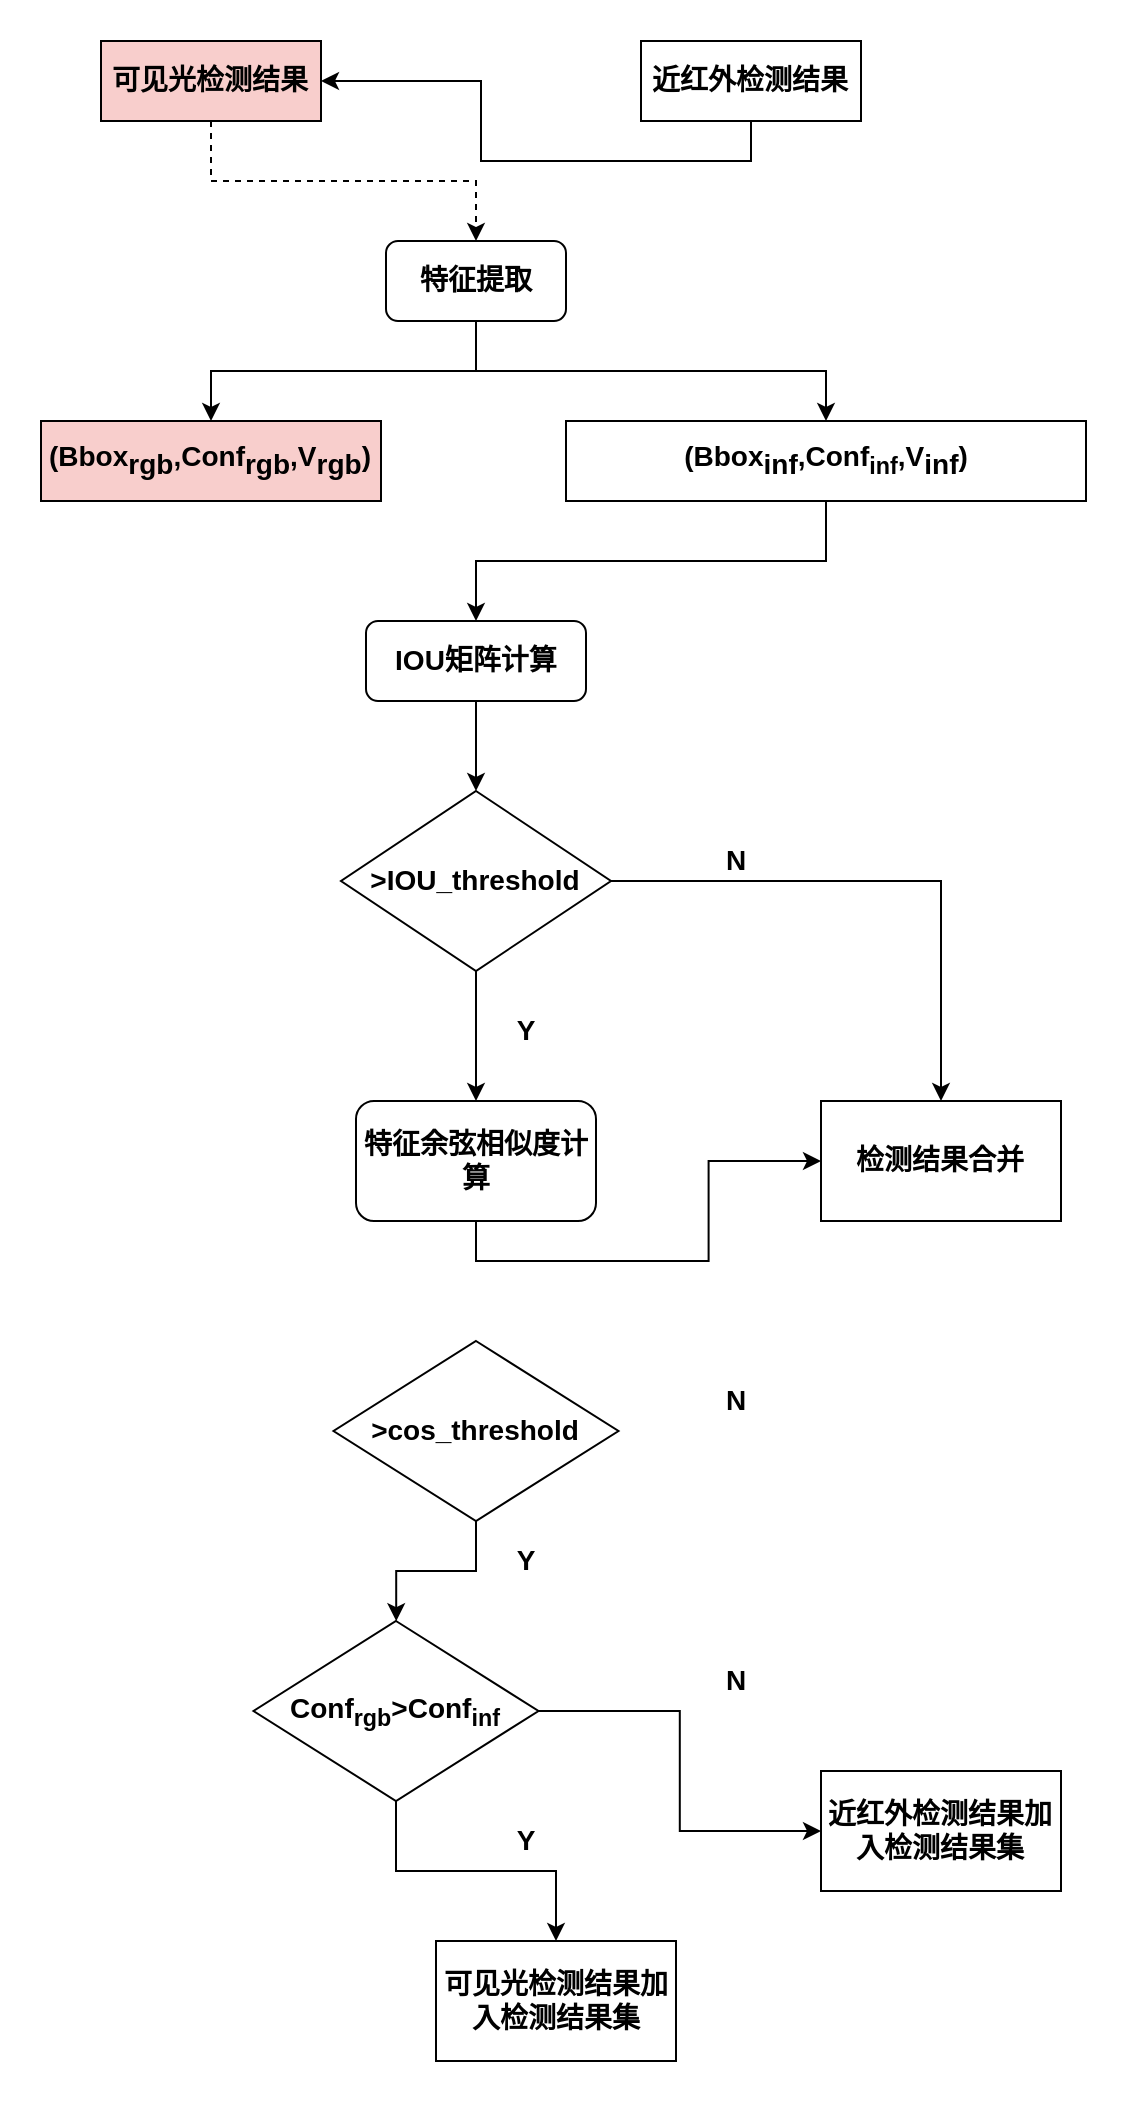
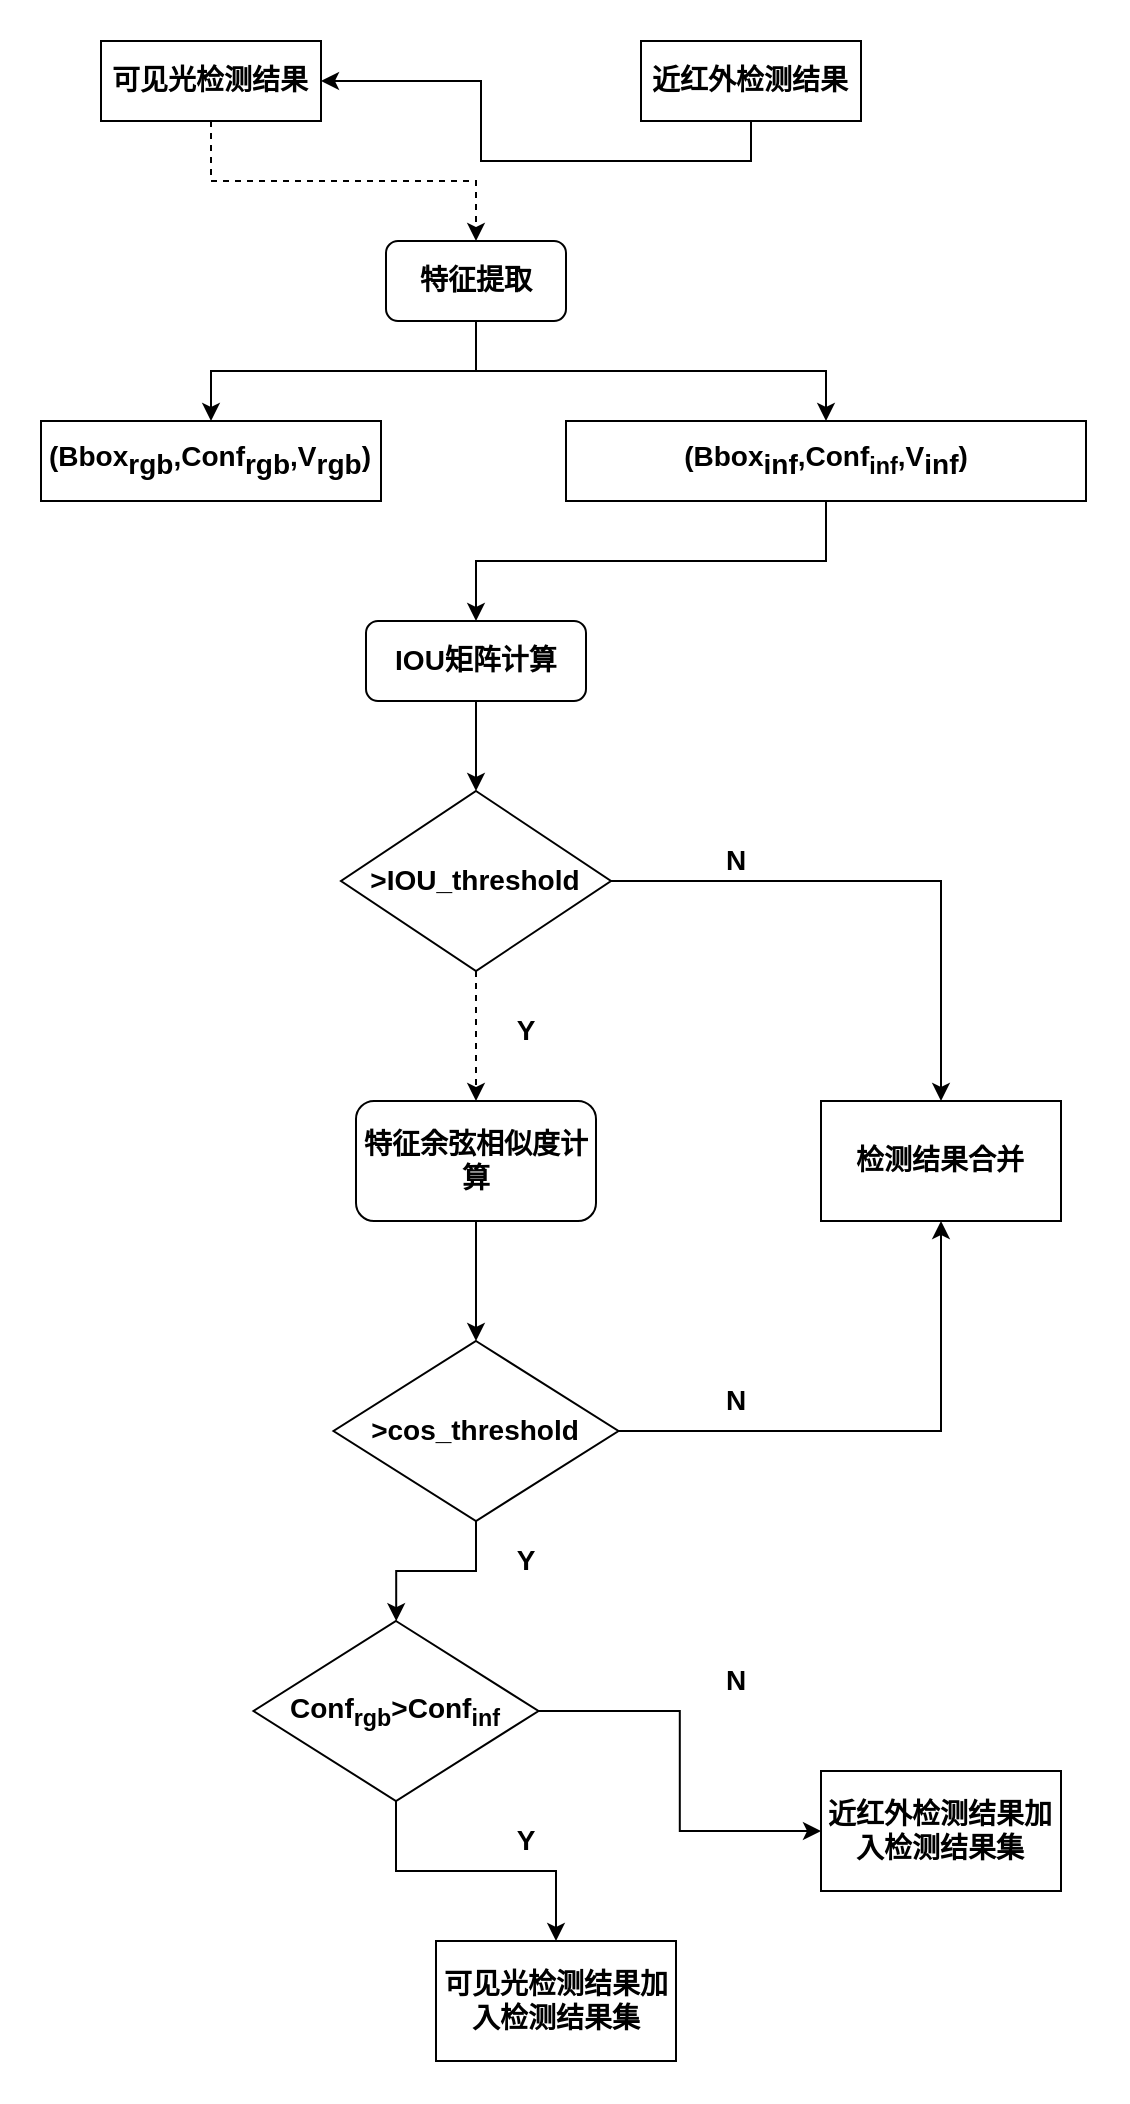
(211, 81) -> (211, 81)
(211, 461) -> (211, 461)
(476, 1031) -> (476, 1031)
(691, 1261) -> (476, 1293)
none -> (878, 1431)
